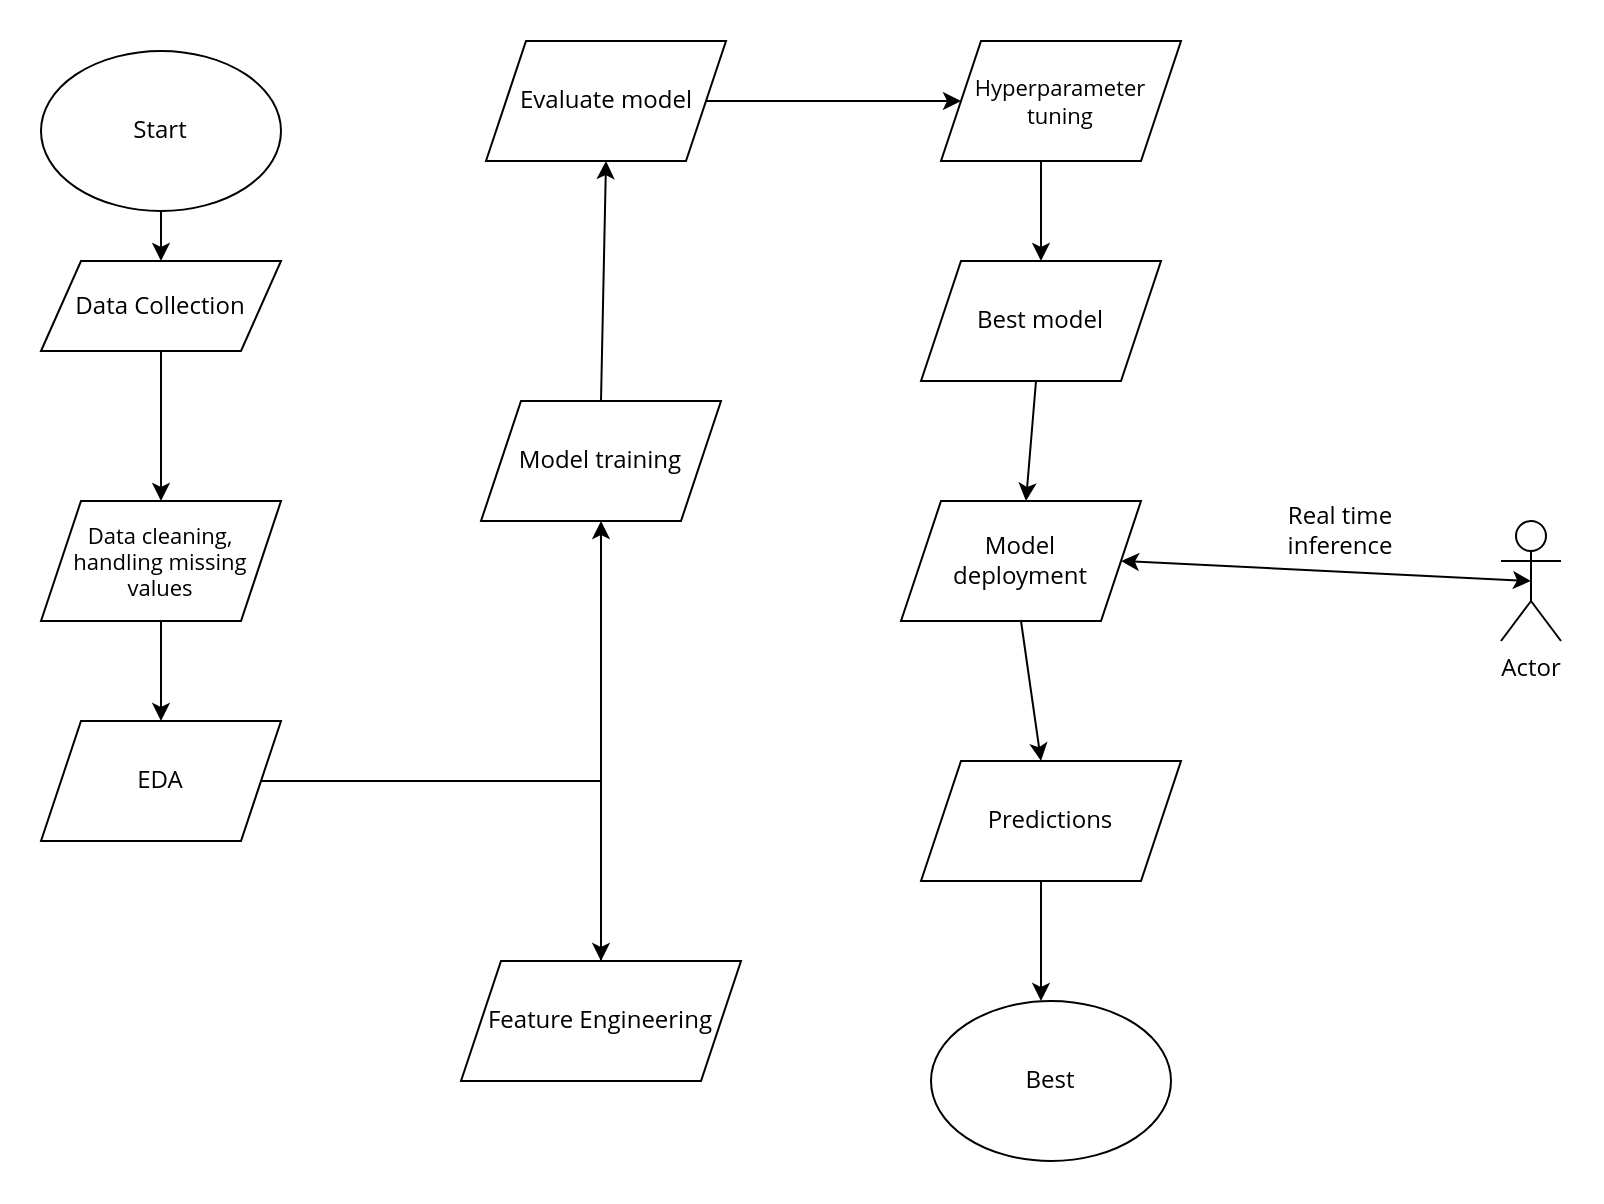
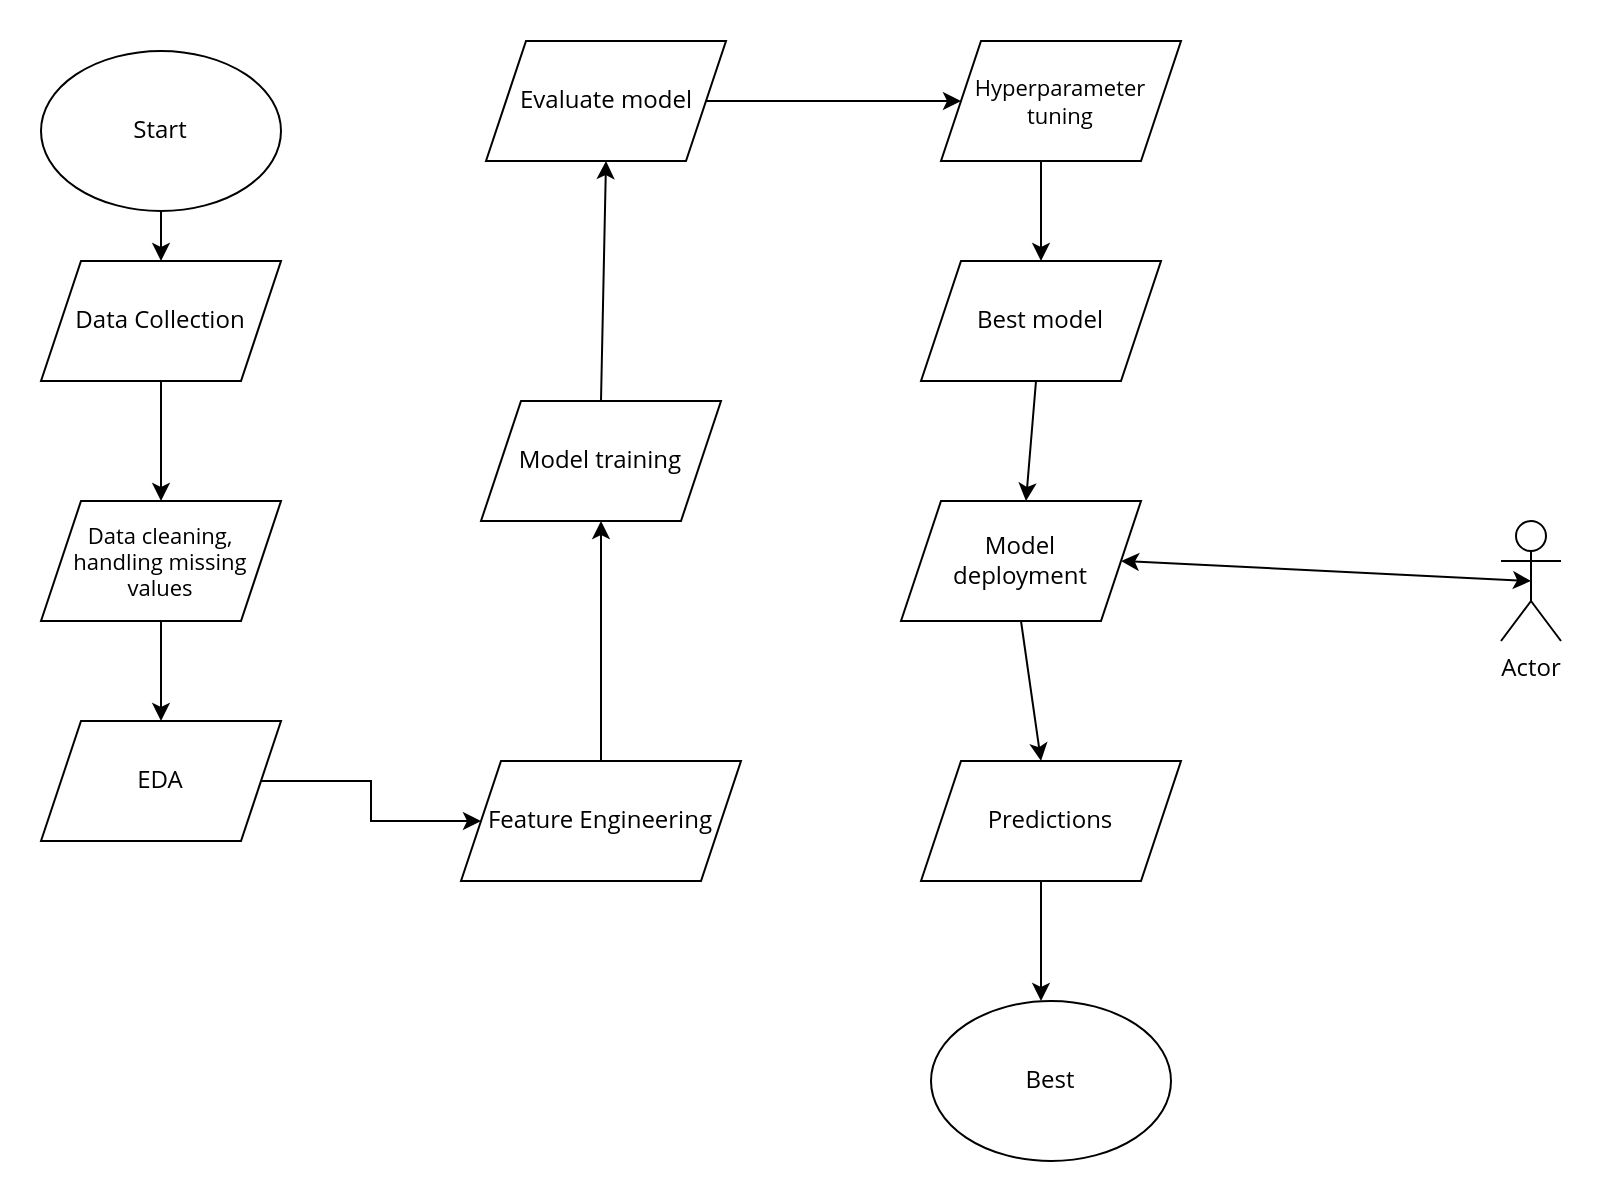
(161, 306) -> (161, 321)
(1341, 531) -> none
(601, 1021) -> (601, 821)
